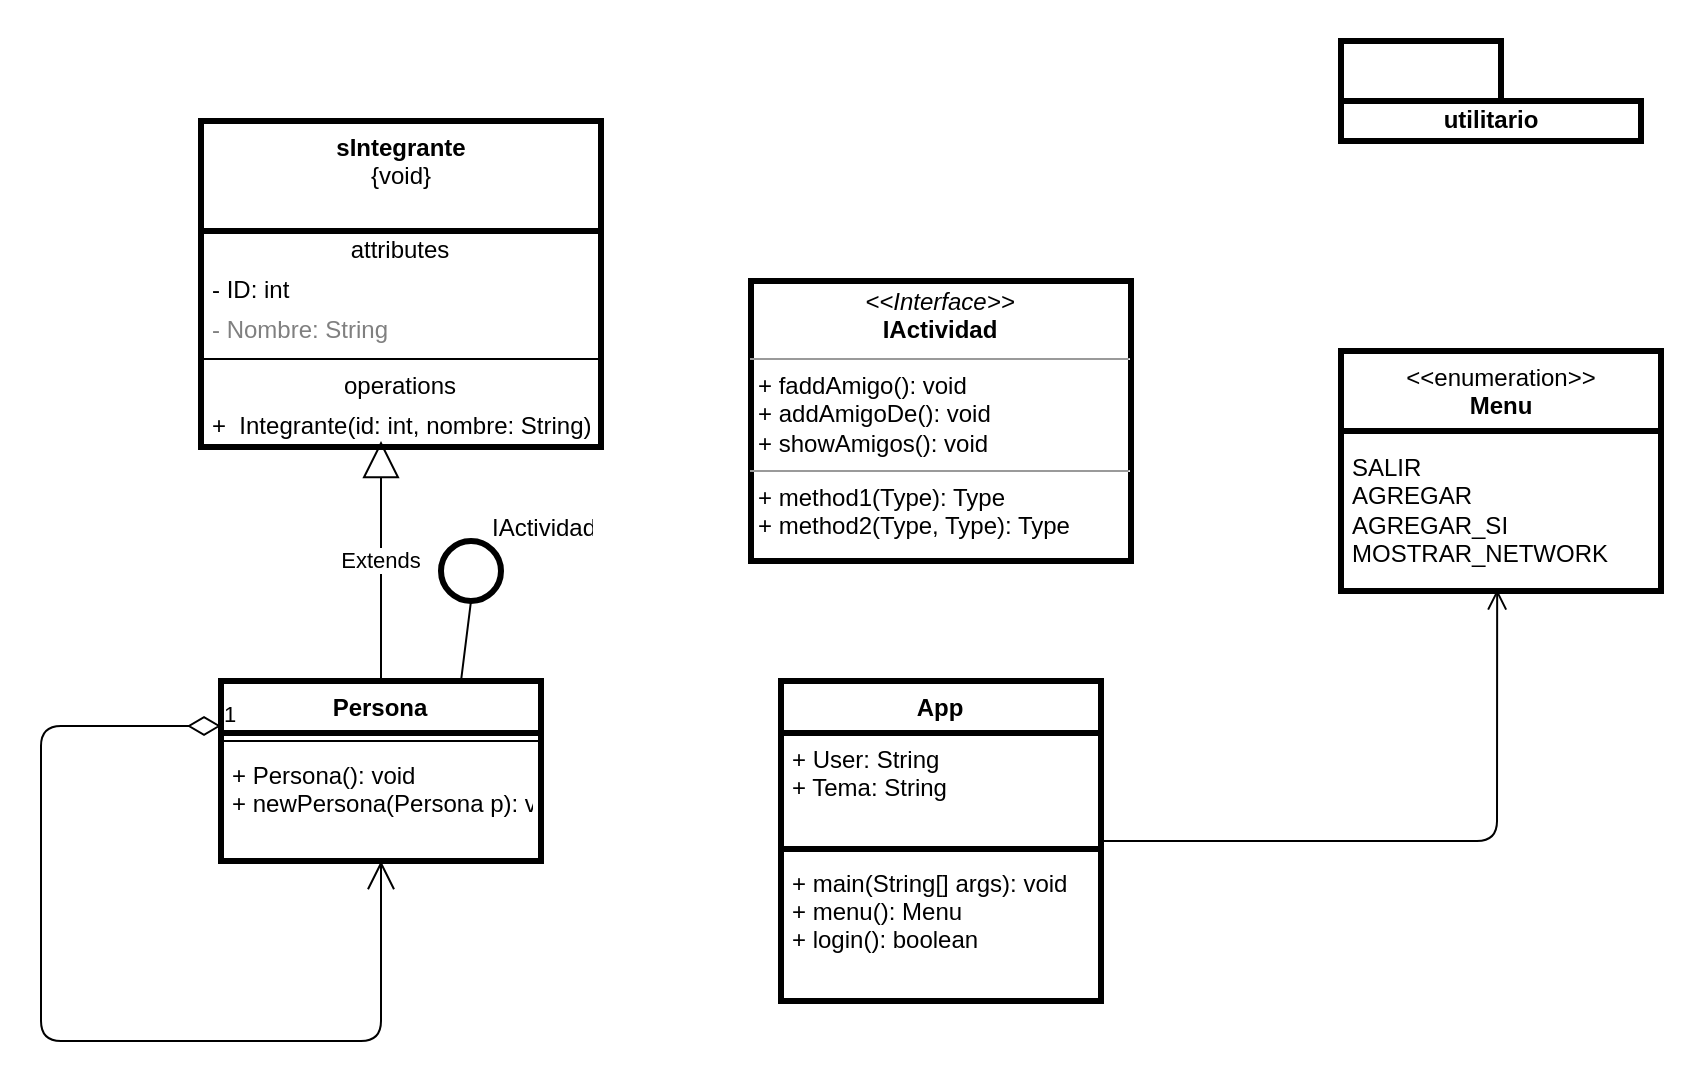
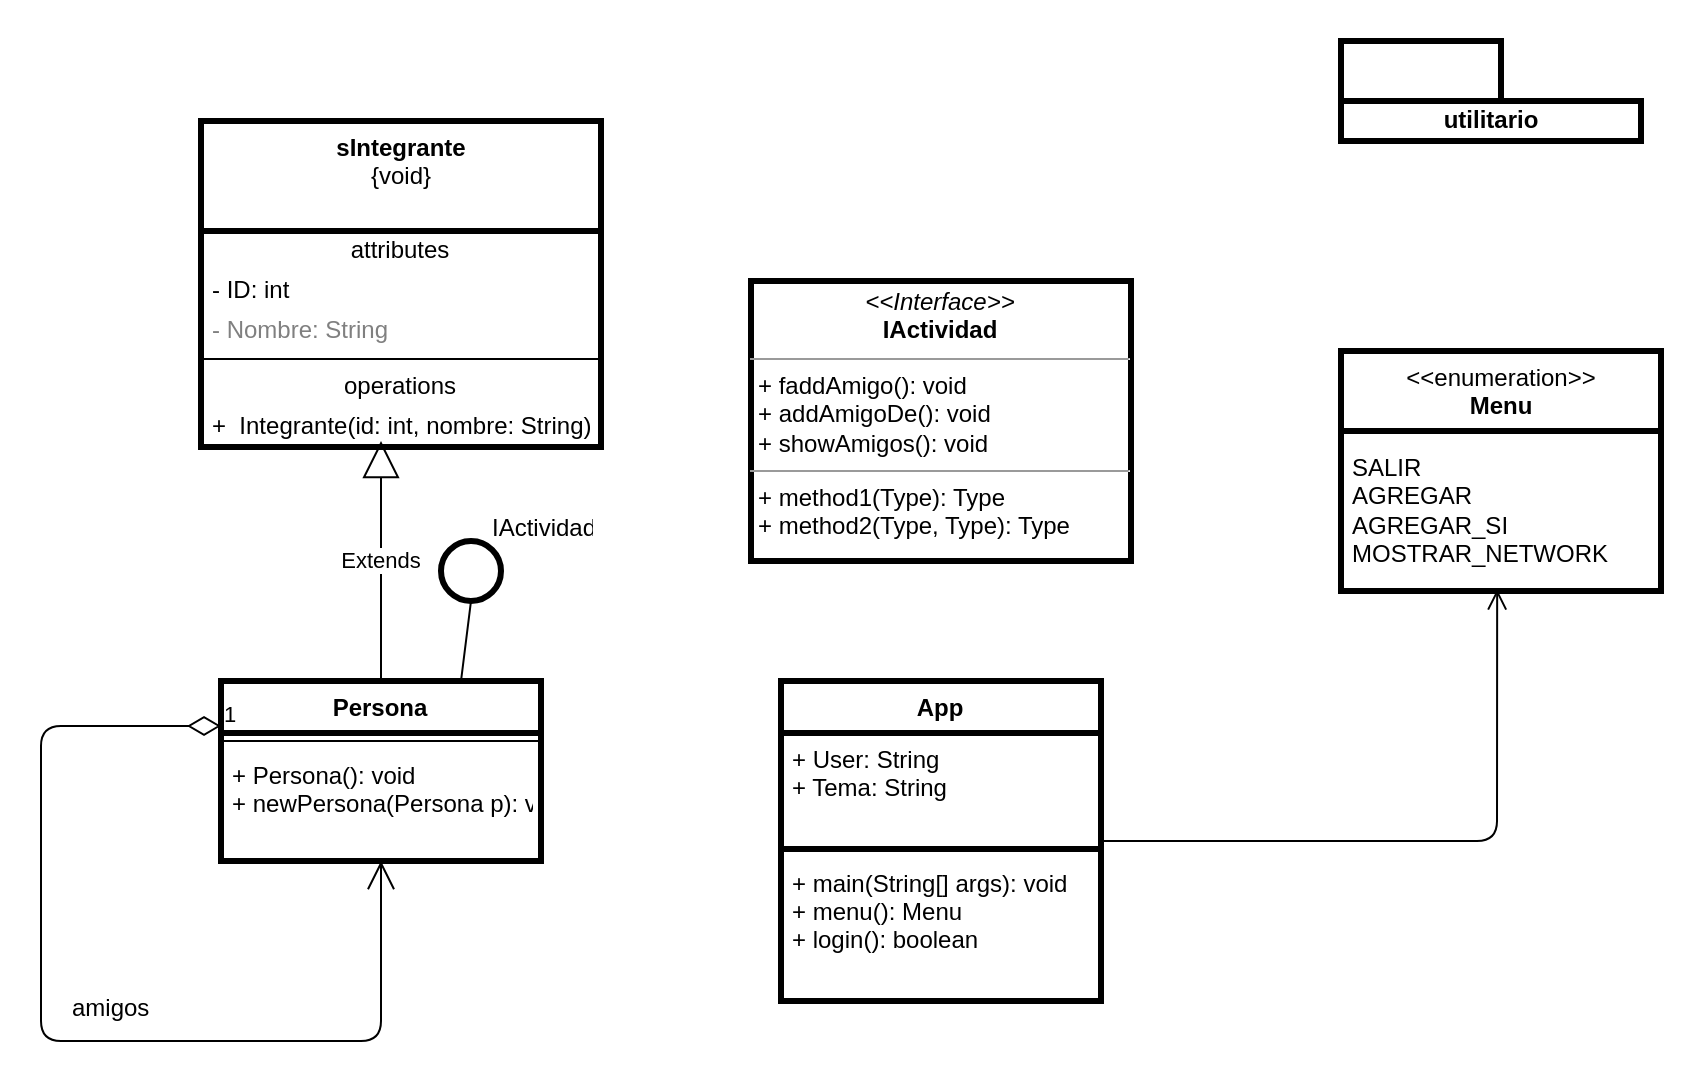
none -> (121, 1001)
